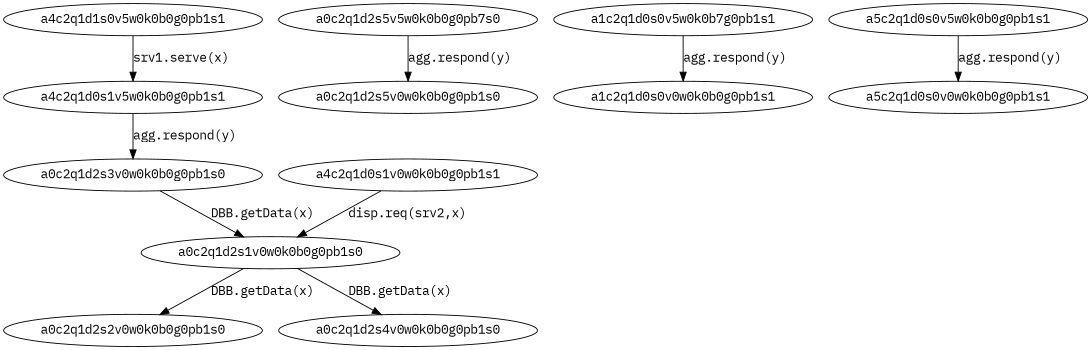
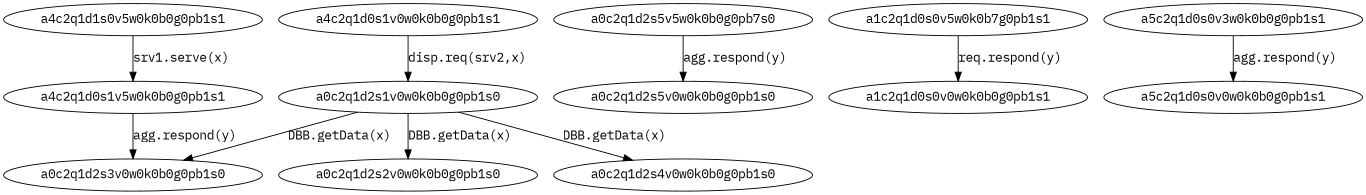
(958, 20) -> (1233, 20)
(735, 58) -> (1010, 58)
(198, 212) -> (275, 135)
